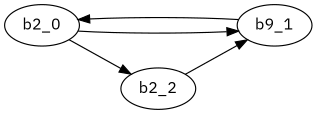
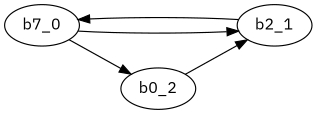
(42, 25) -> (42, 25)
(275, 25) -> (275, 25)
(158, 89) -> (158, 89)
